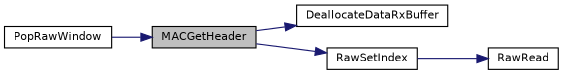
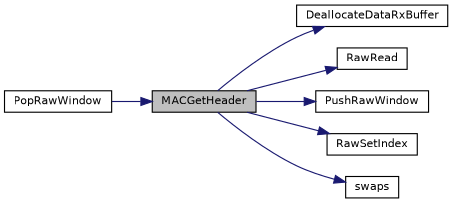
(447, 59) -> (286, 81)
none -> (372, 102)
none -> (372, 187)
